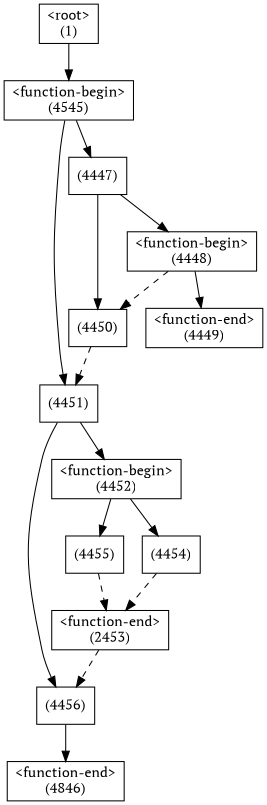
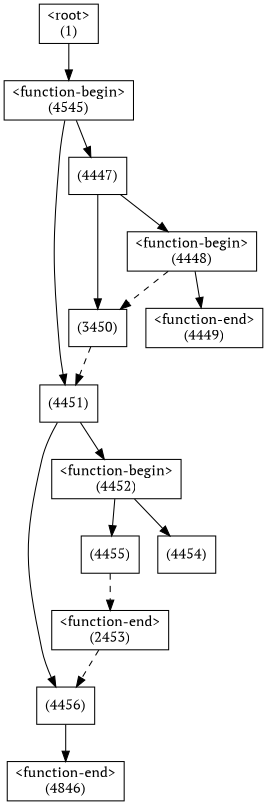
(98, 328) -> (98, 328)
(144, 588) -> none
